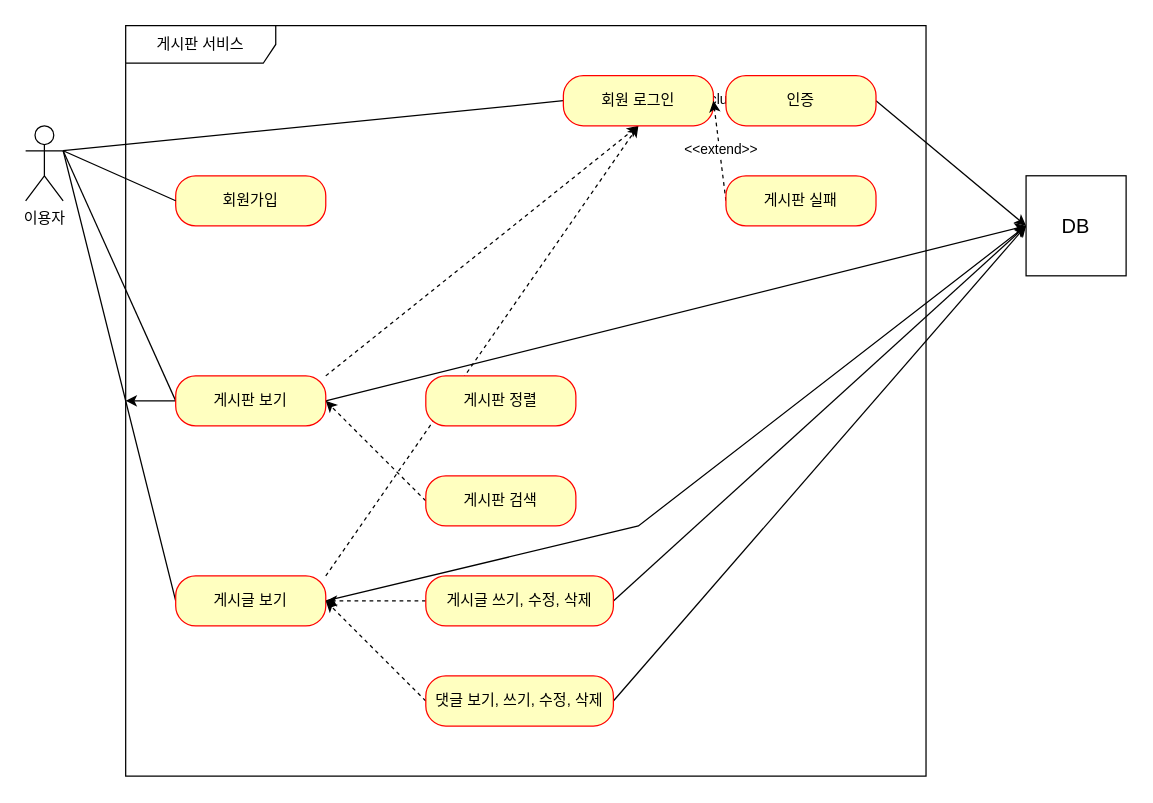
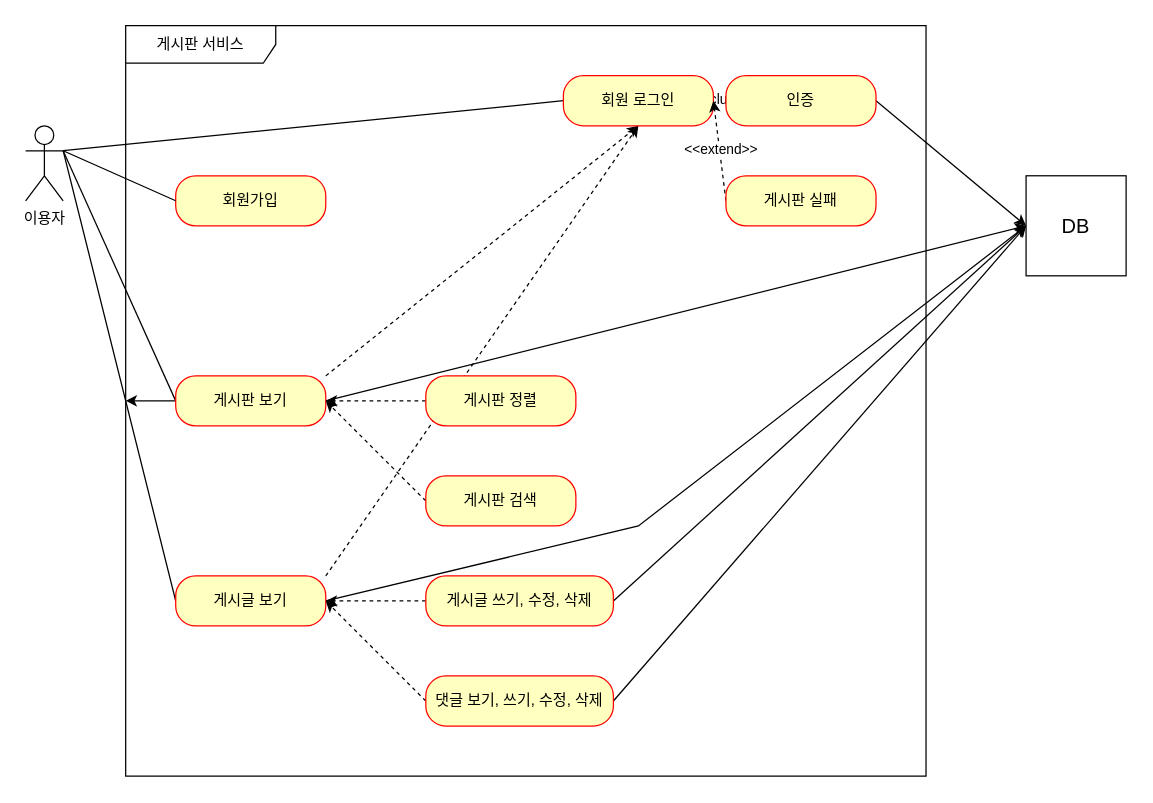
none -> (380, 401)
